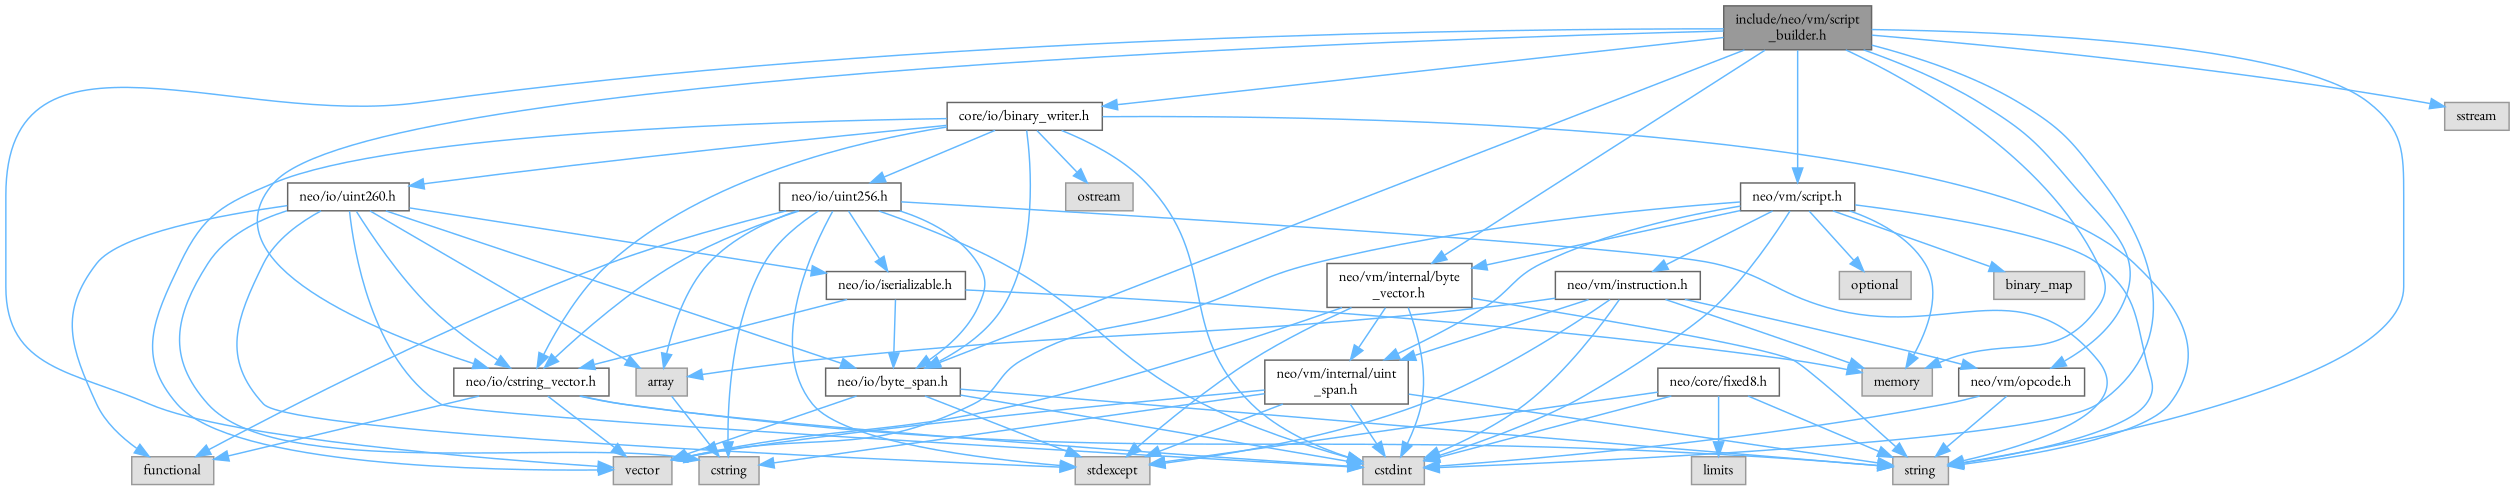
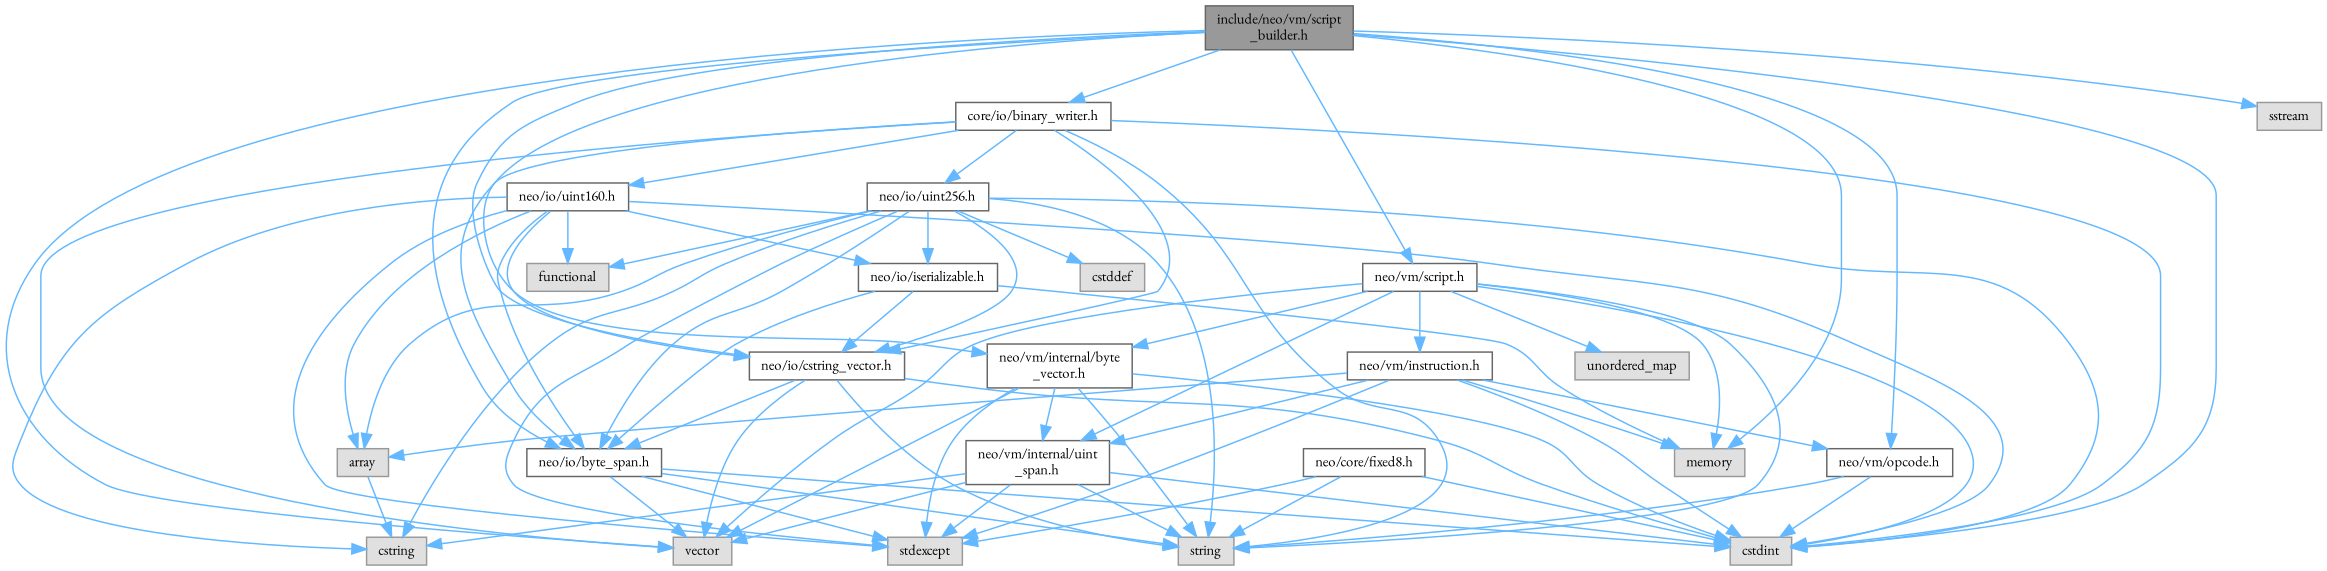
(2404, 181) -> none
(348, 197) -> (568, 197)
(1099, 197) -> none
none -> (1112, 277)
(1875, 285) -> none
(2039, 285) -> (1632, 366)
(335, 430) -> (718, 411)
(1719, 471) -> none
